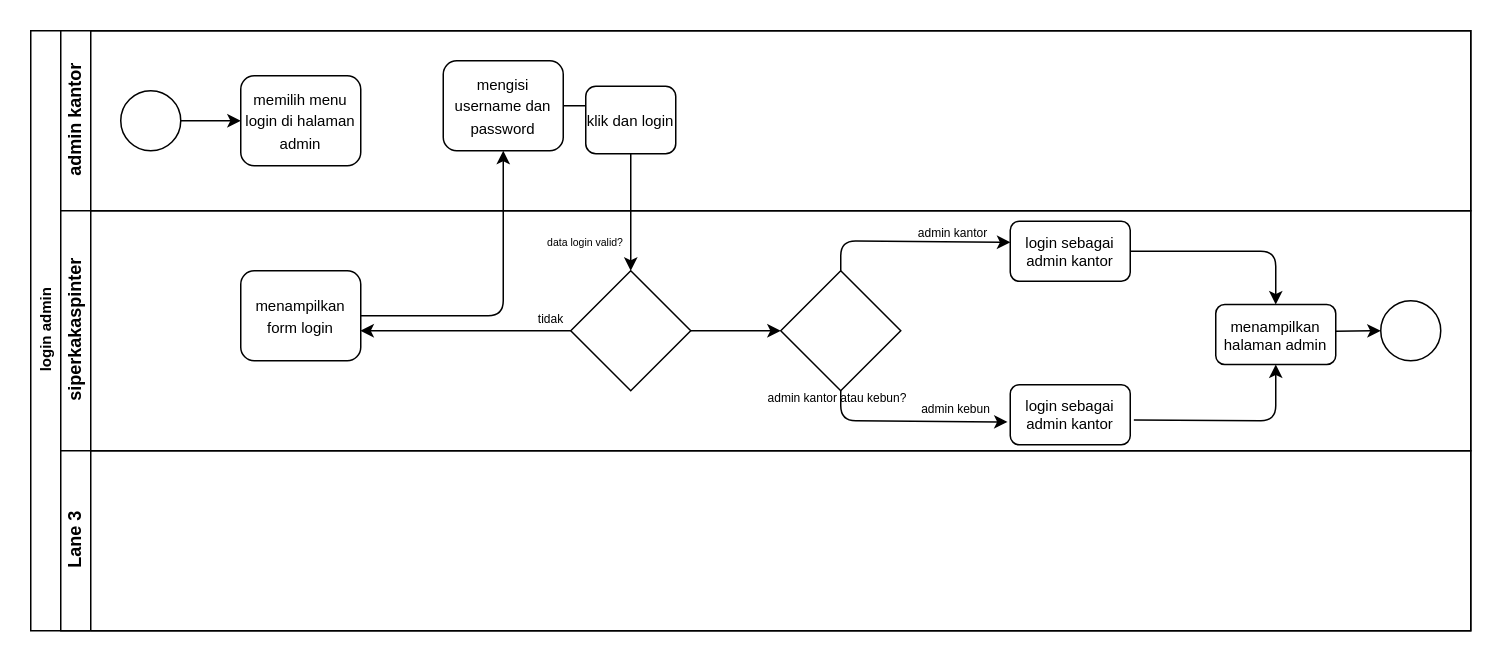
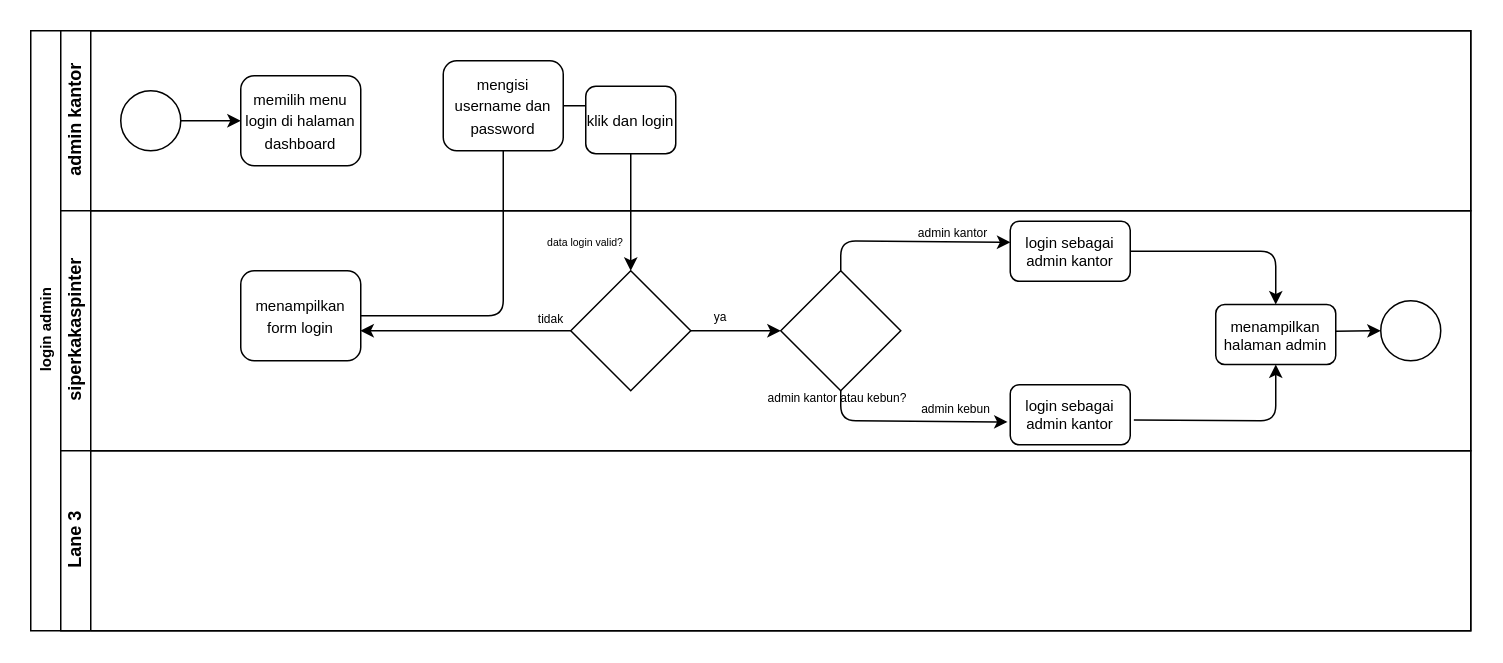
(301, 121) -> (301, 121)
(503, 162) -> (503, 157)
none -> (721, 316)
